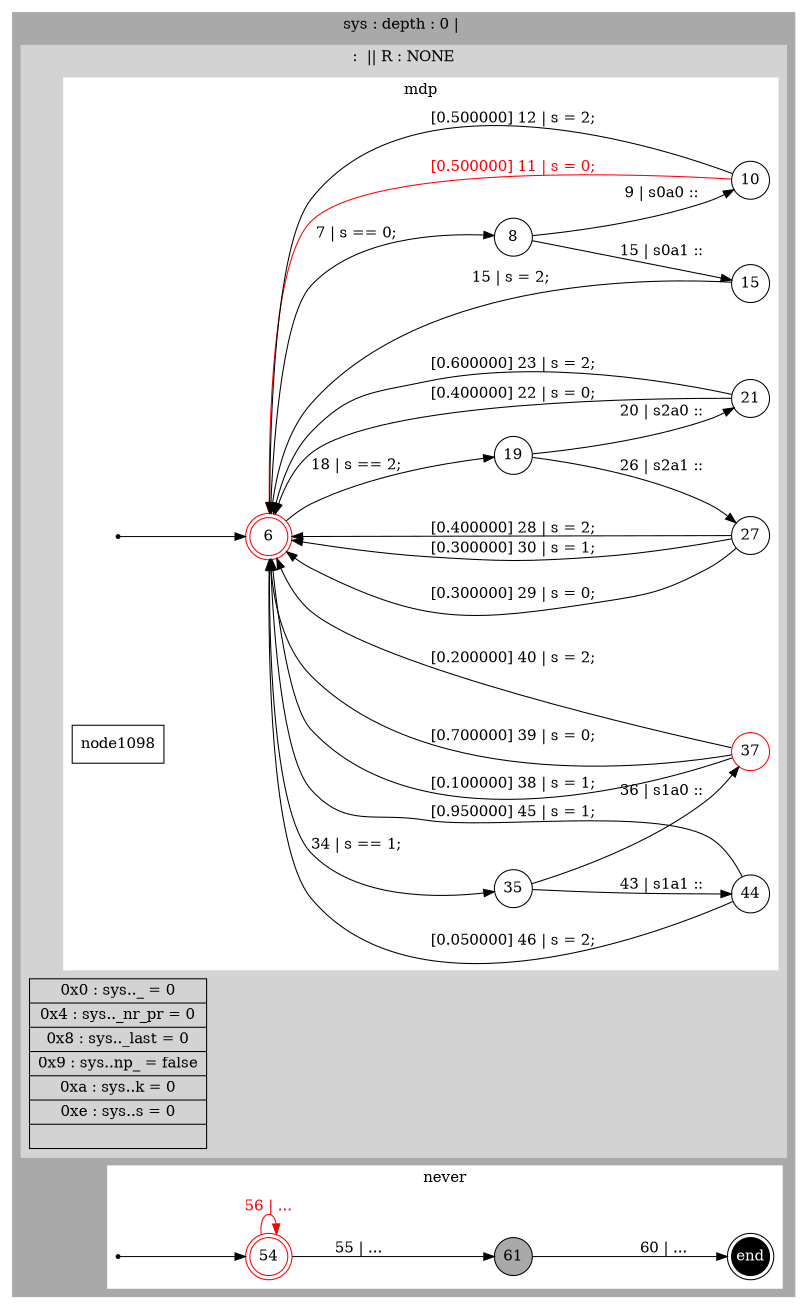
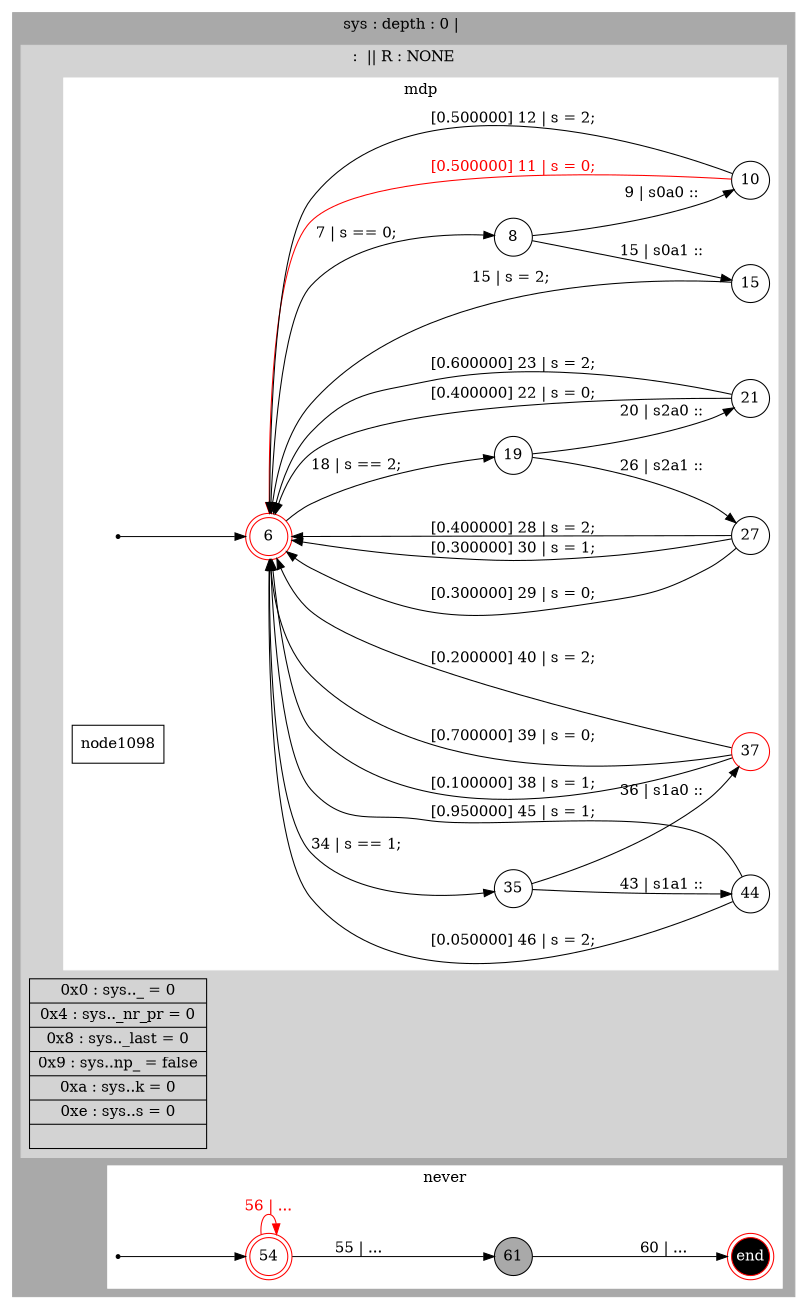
(751, 1257) -> (751, 1257)
